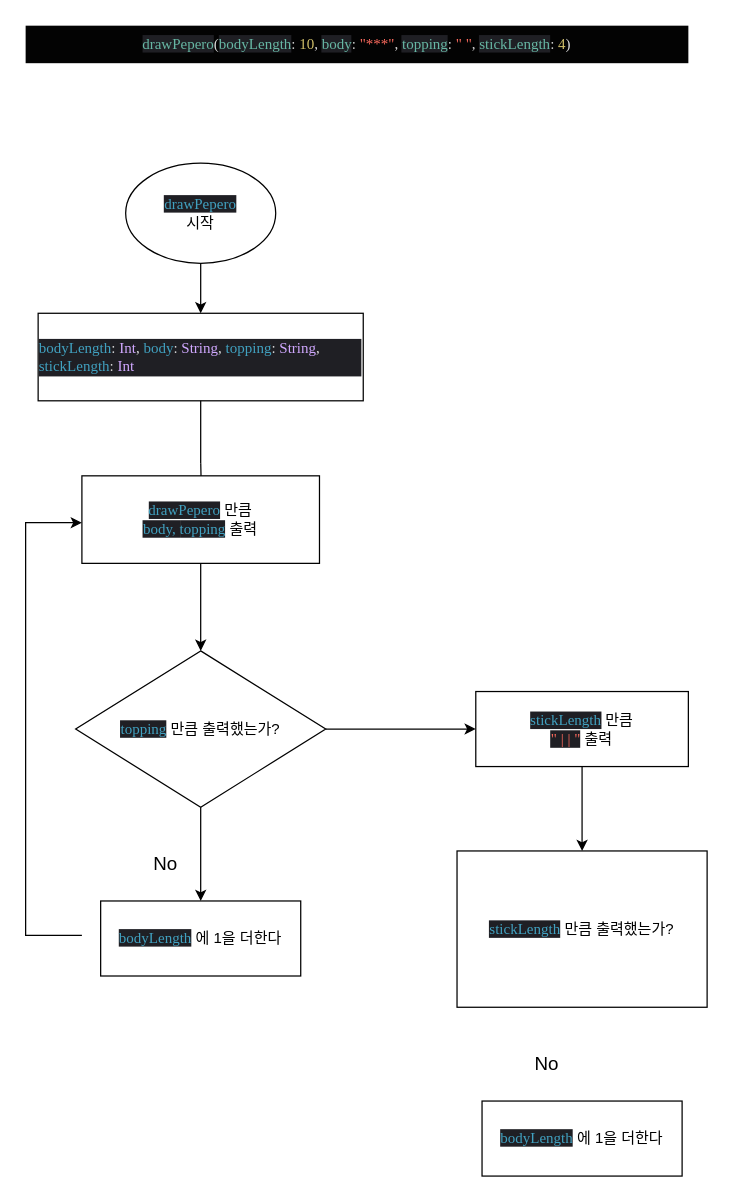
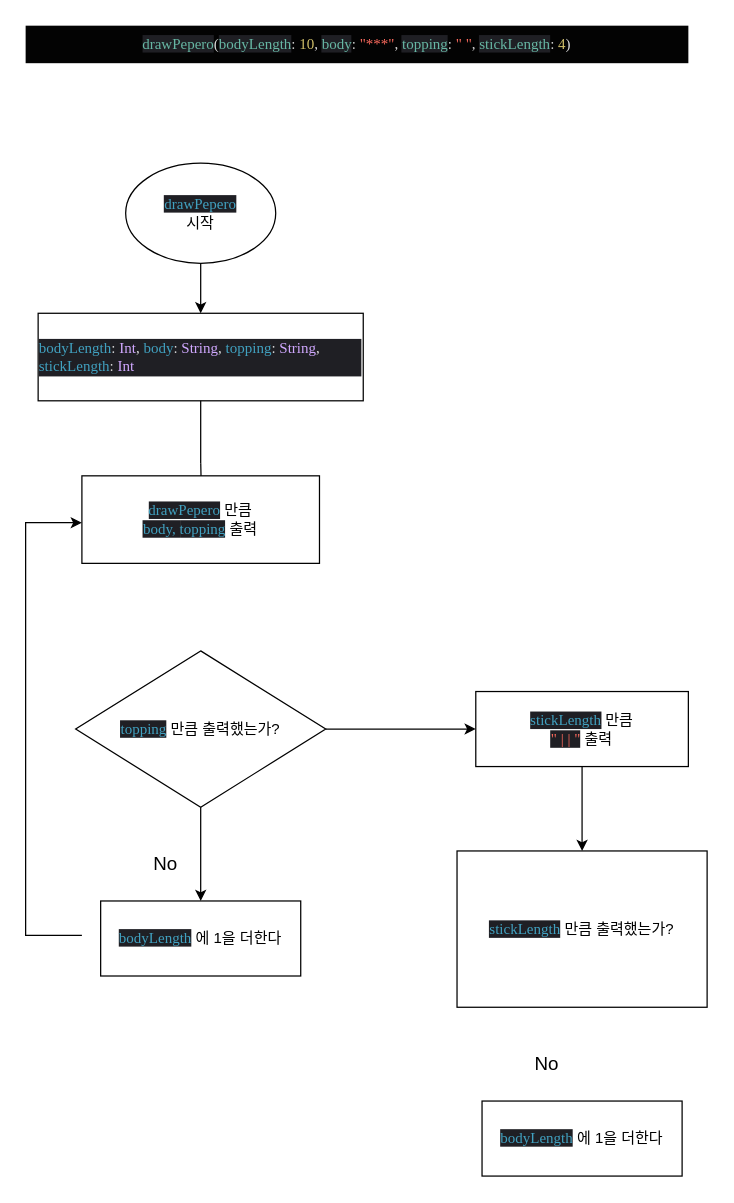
(201, 602) -> none
